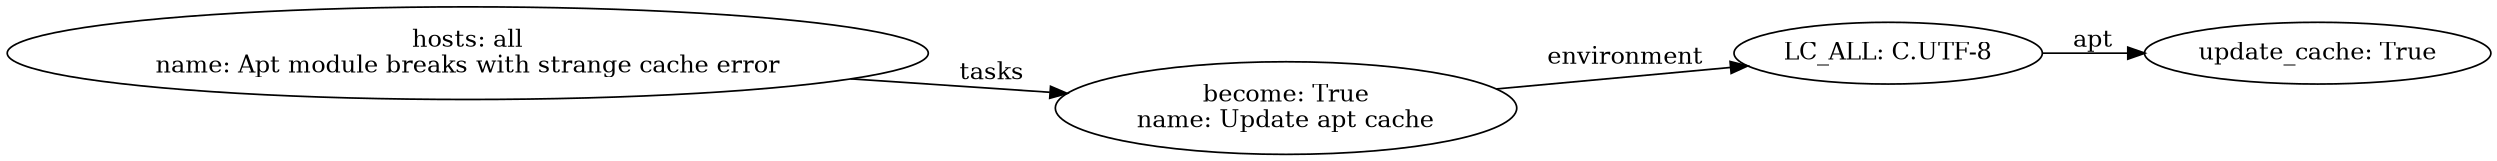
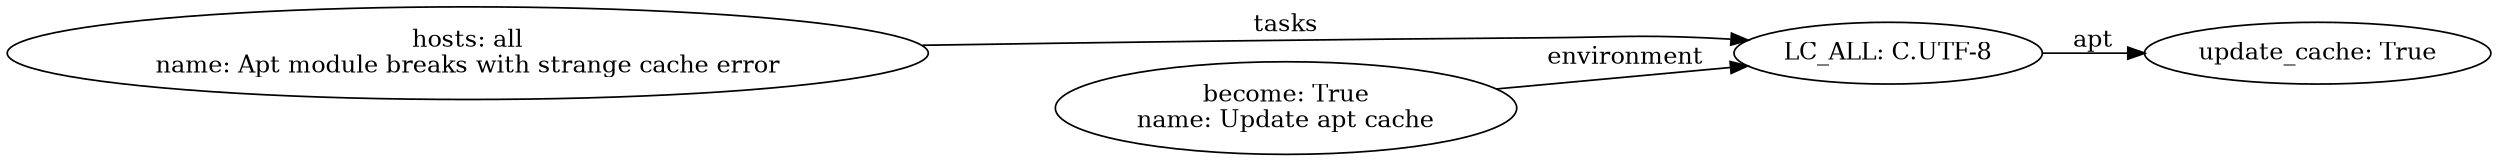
(950, 86) -> (1327, 40)
